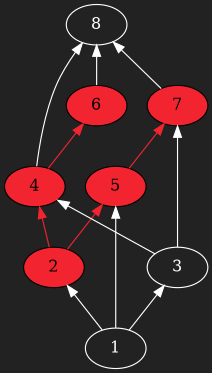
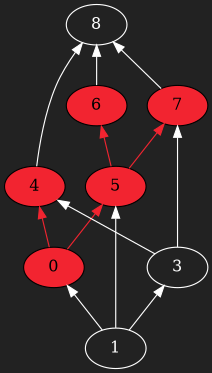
(62, 151) -> (108, 152)
(54, 267) -> (54, 267)
